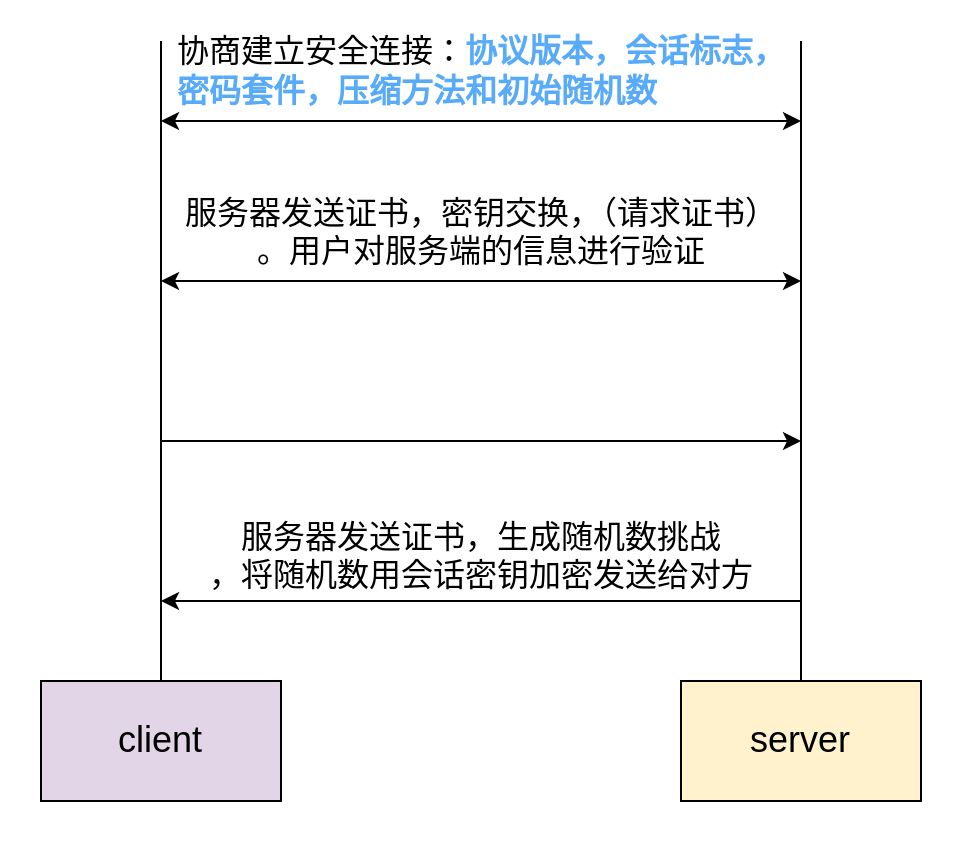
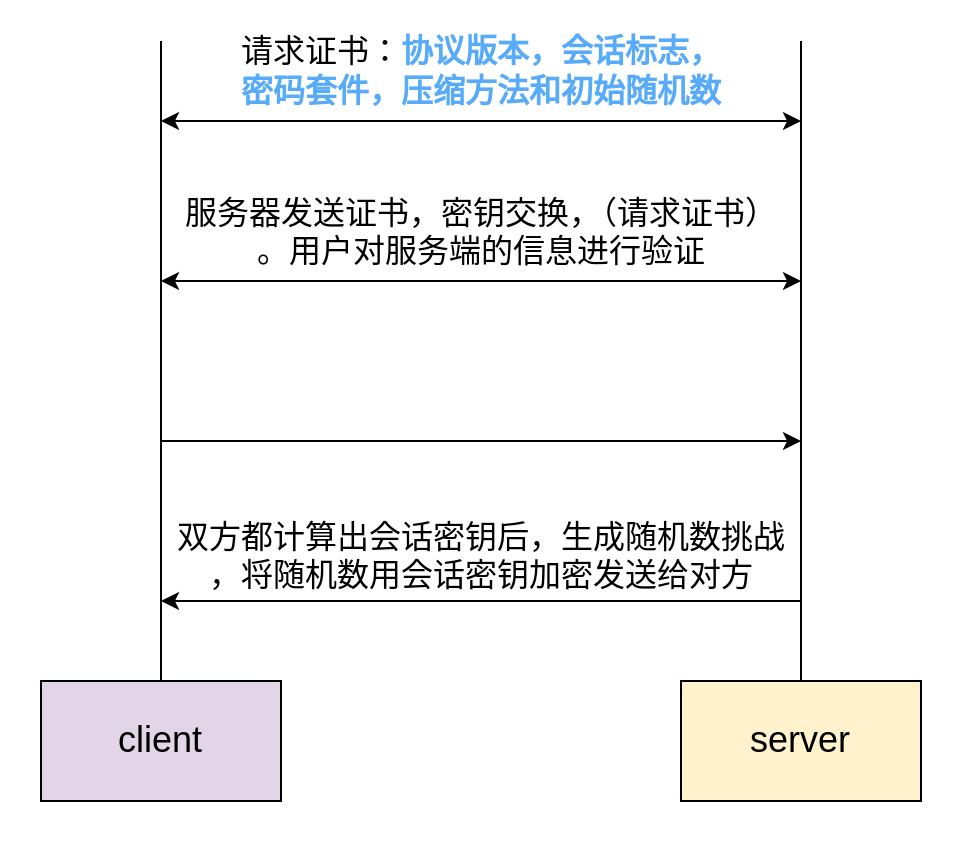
(482, 71) -> (482, 71)
(482, 571) -> (482, 571)
